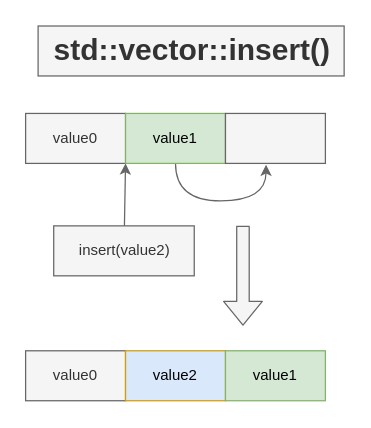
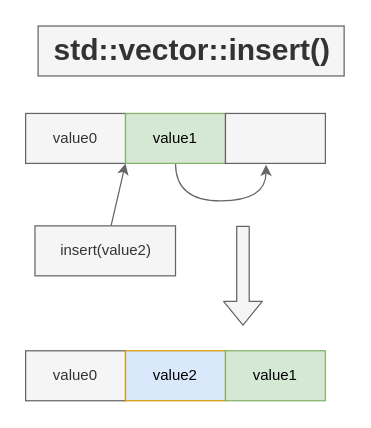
(124, 251) -> (105, 251)
